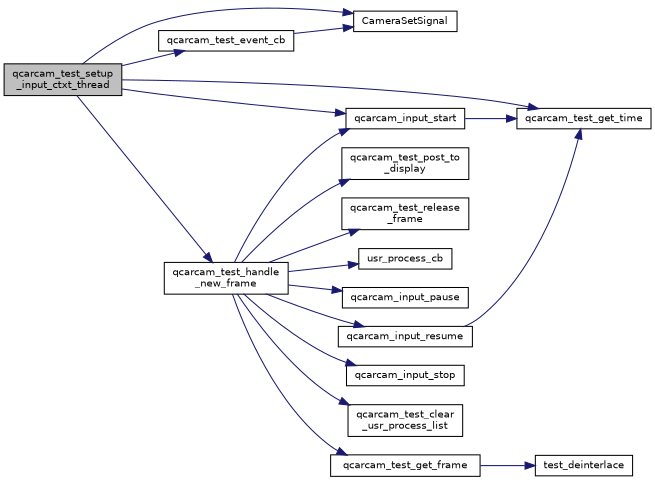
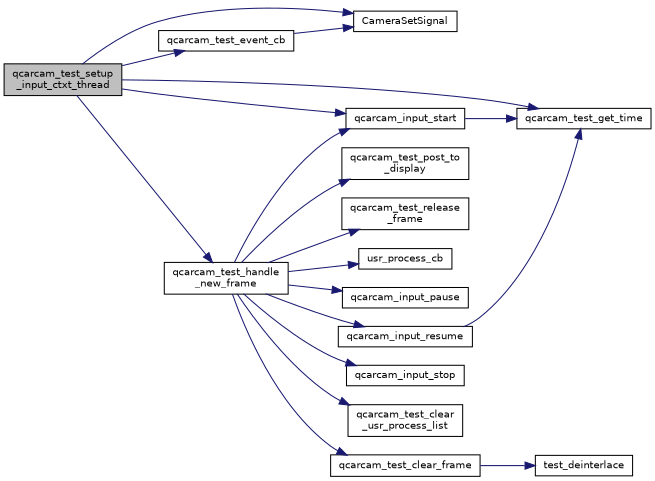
(405, 466) -> (405, 466)
